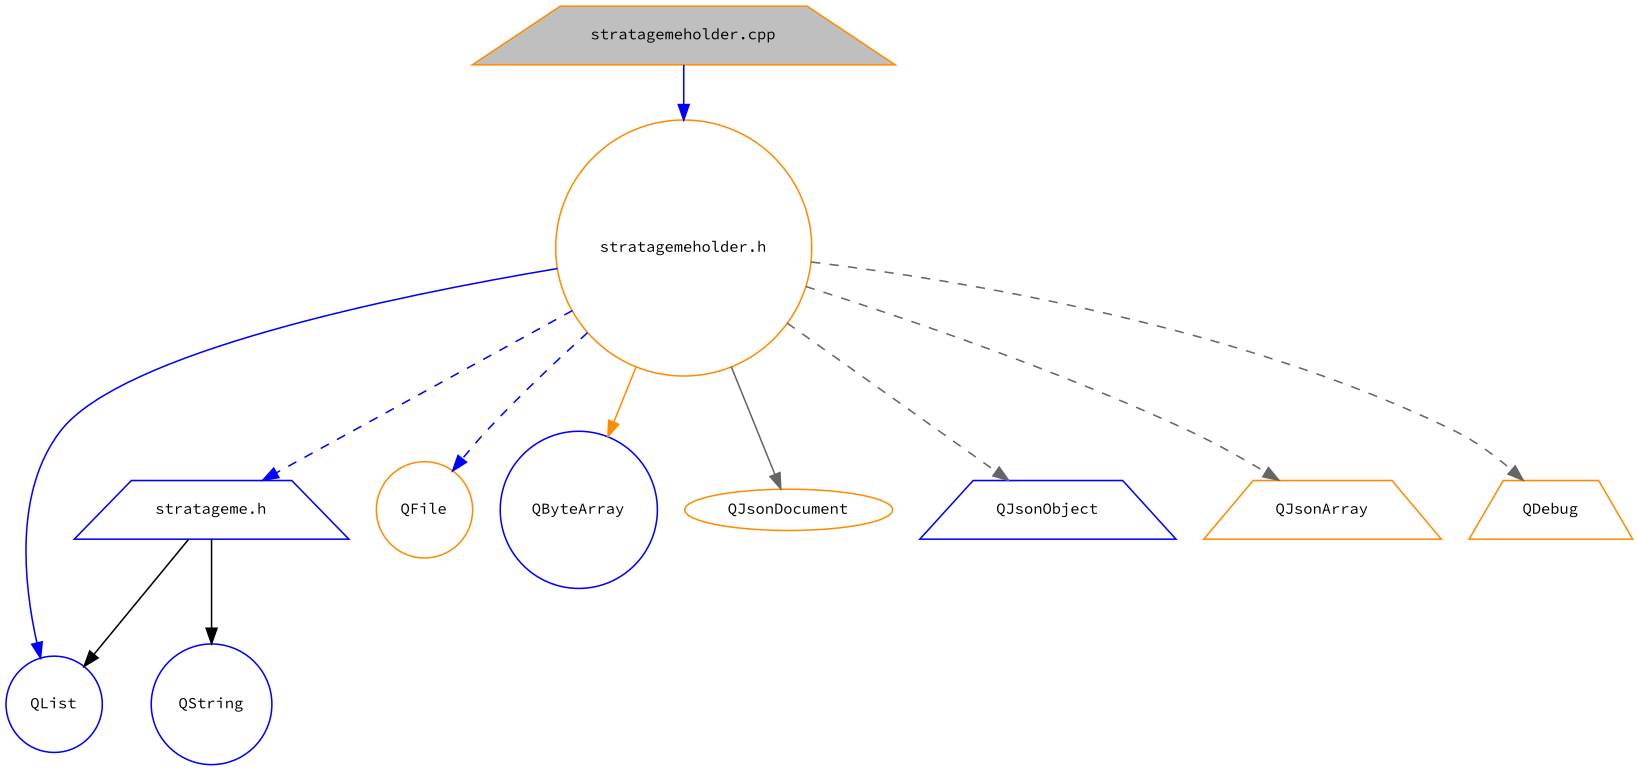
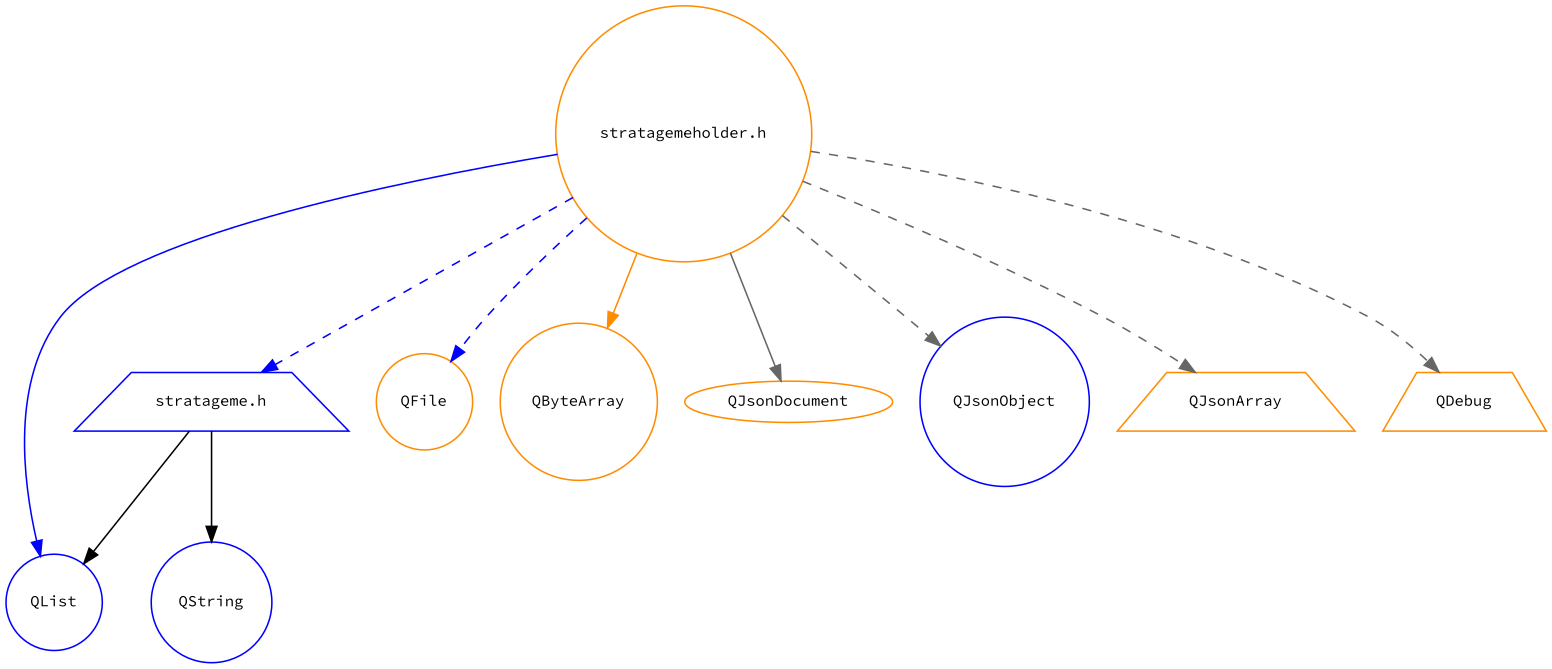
(684, 35) -> none
(579, 510) -> (579, 402)
(1048, 510) -> (1005, 402)
